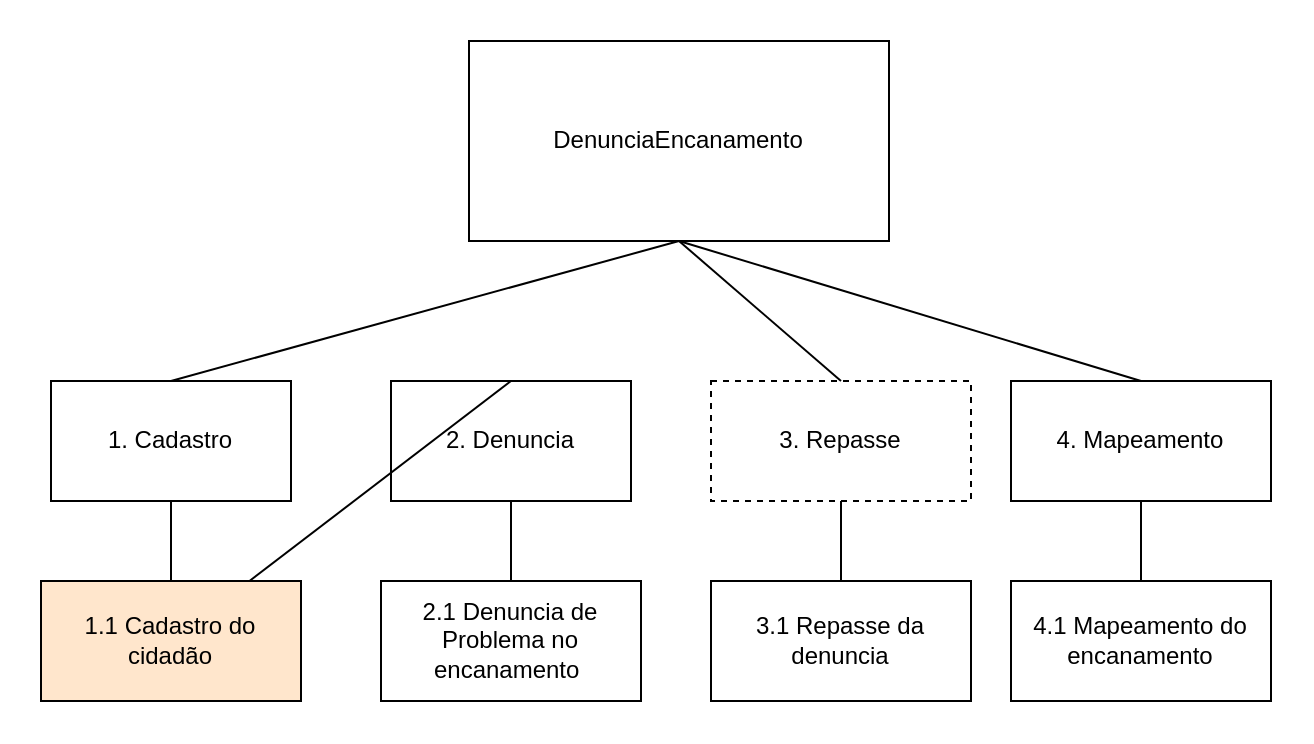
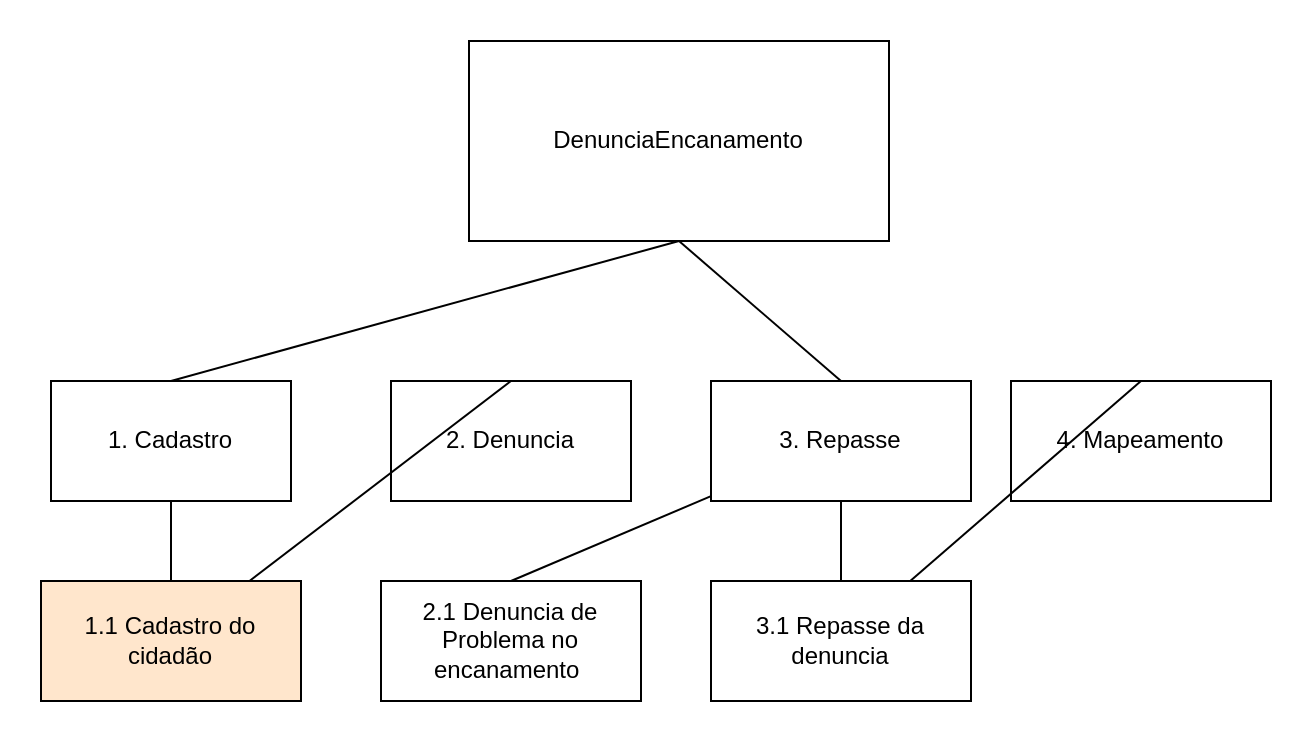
(913, 312) -> (1026, 481)
(841, 441) -> (841, 441)
(511, 541) -> (611, 539)
(1141, 541) -> none
(1141, 641) -> none
